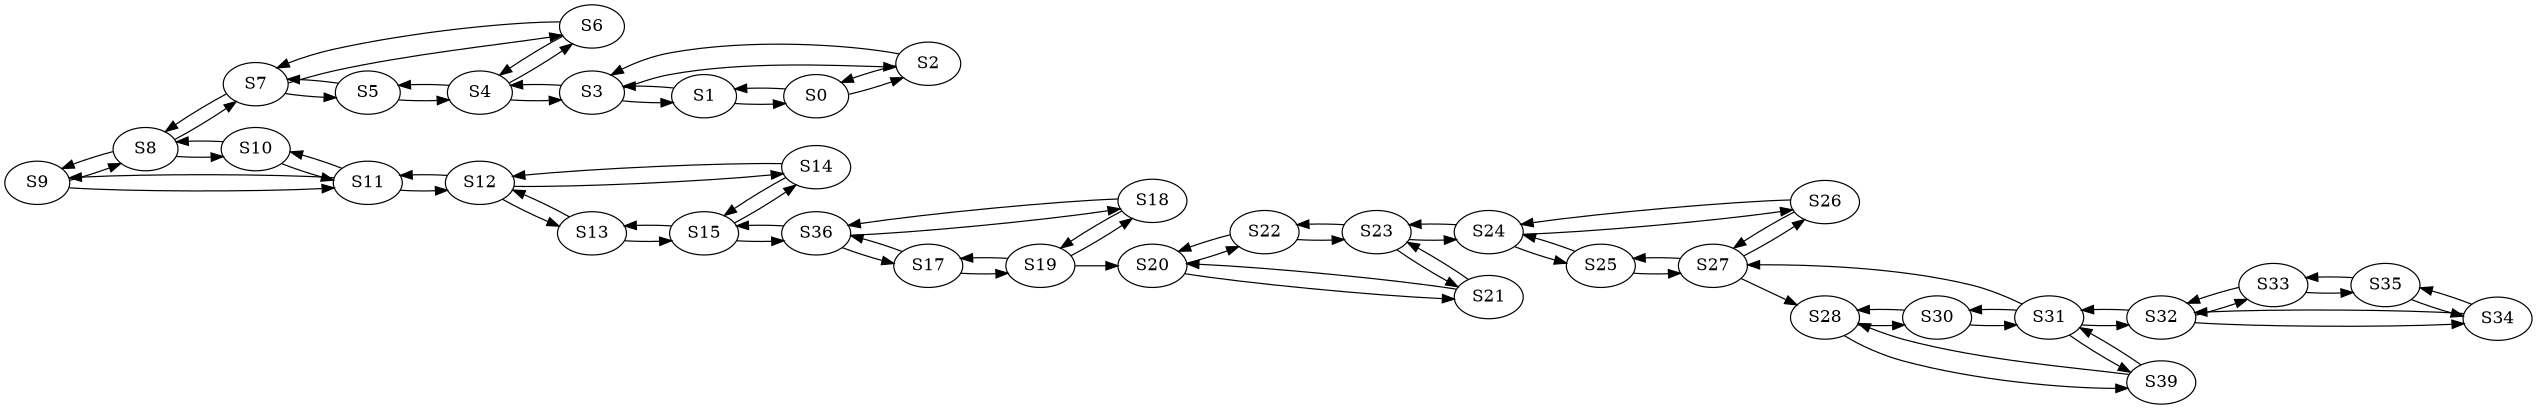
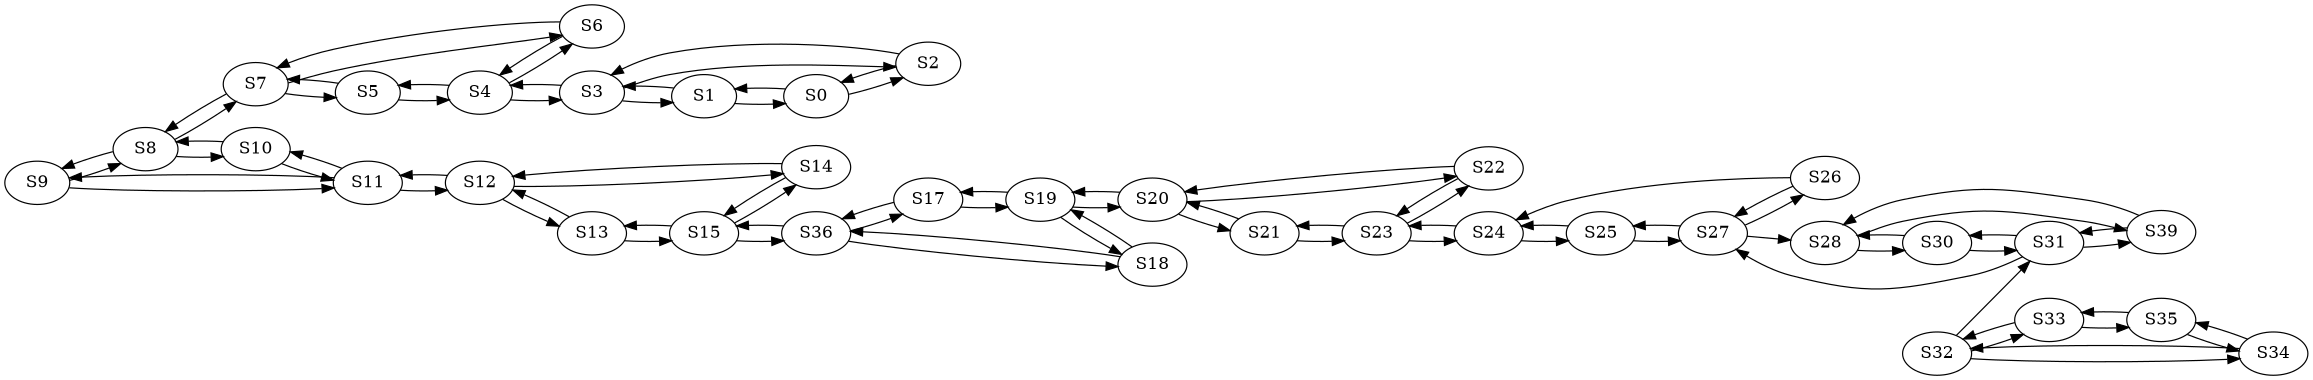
none -> (1103, 192)
(1652, 226) -> none
(2099, 326) -> none
